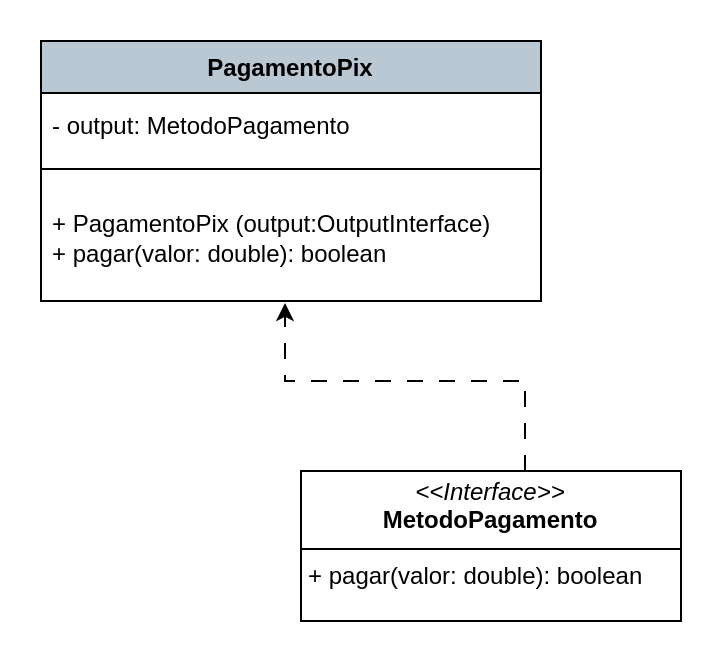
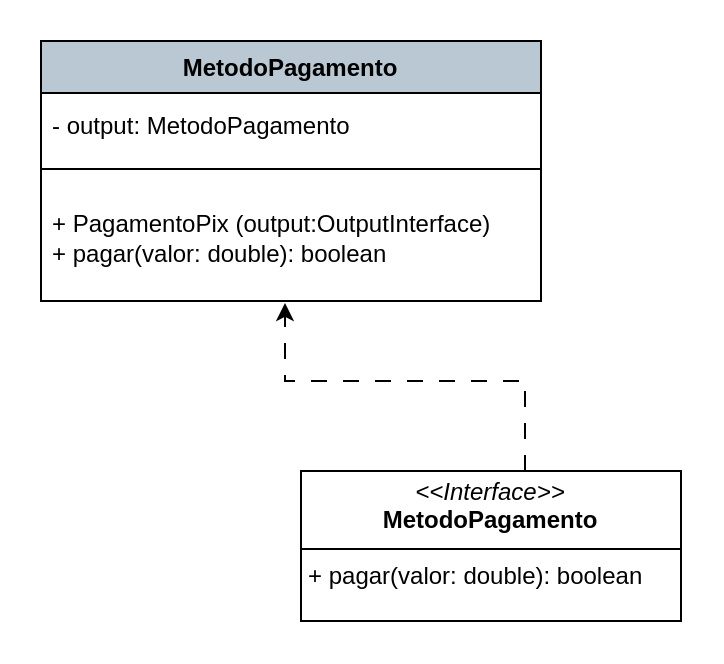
(291, 69) -> (291, 69)
